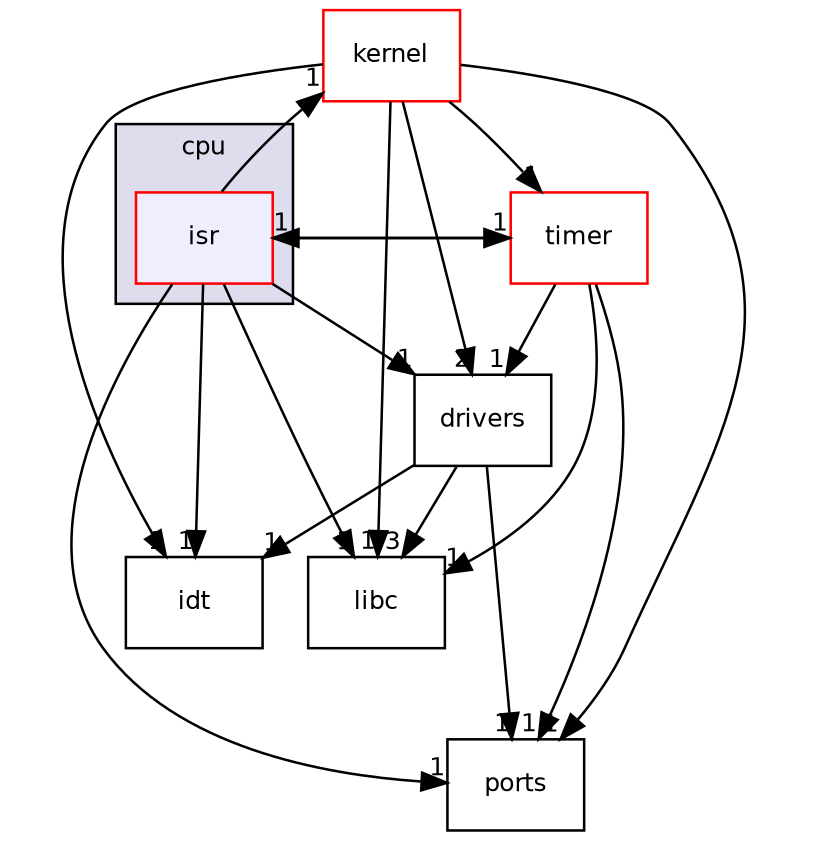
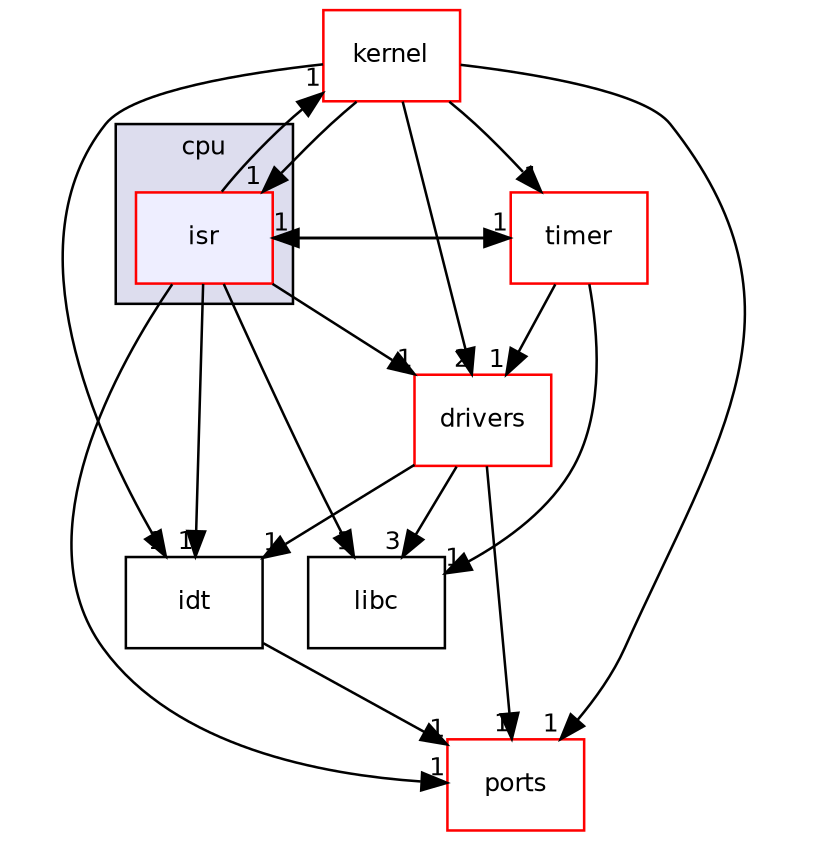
(384, 316) -> (318, 136)
(483, 420) -> (483, 420)
(617, 503) -> (344, 688)
(516, 785) -> (516, 785)
